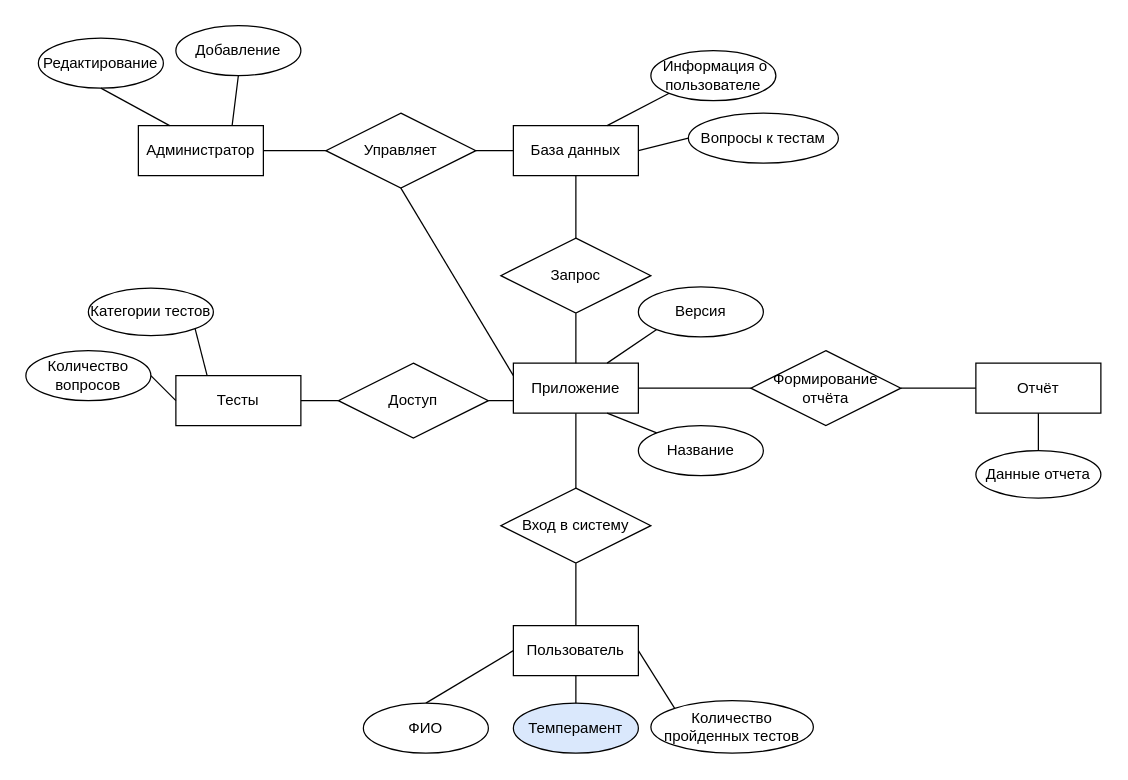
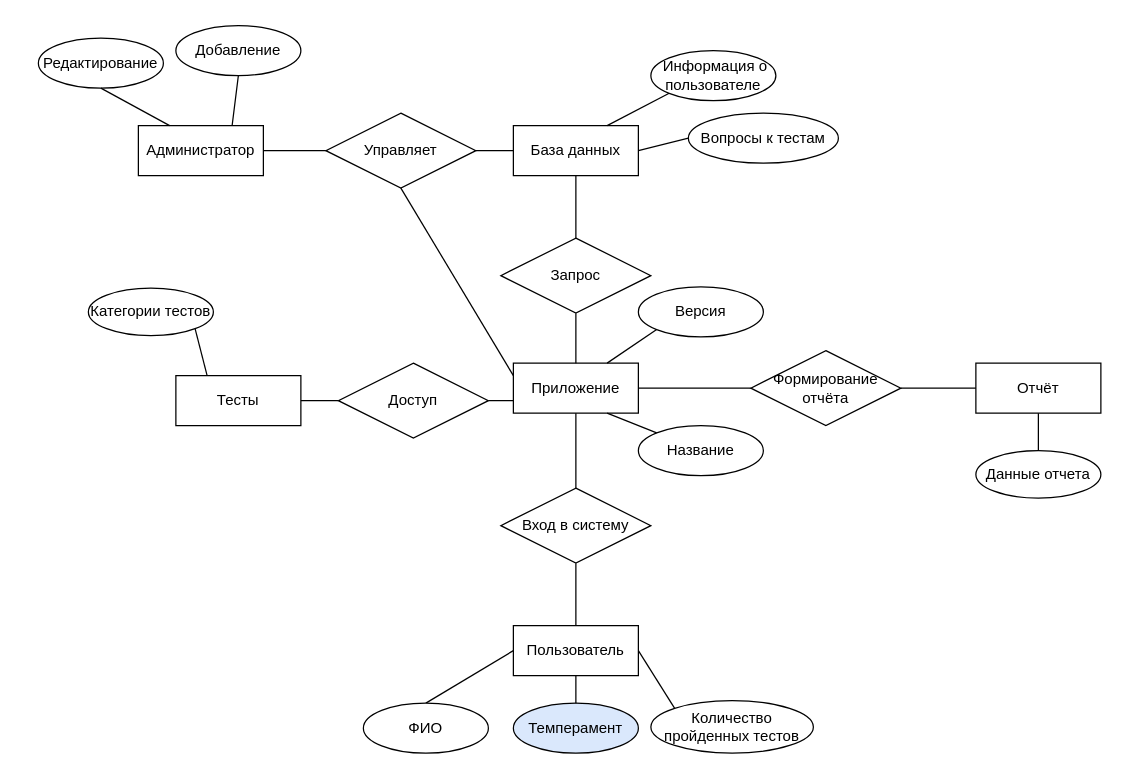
(88, 376) -> none
(163, 388) -> none
